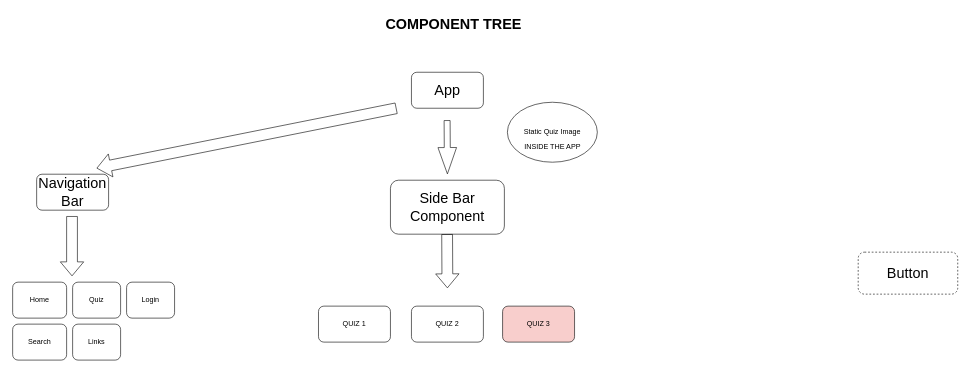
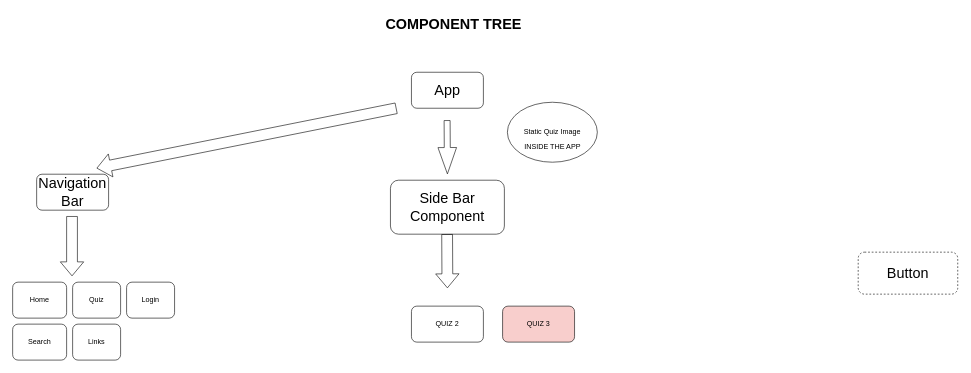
(354, 324) -> none
